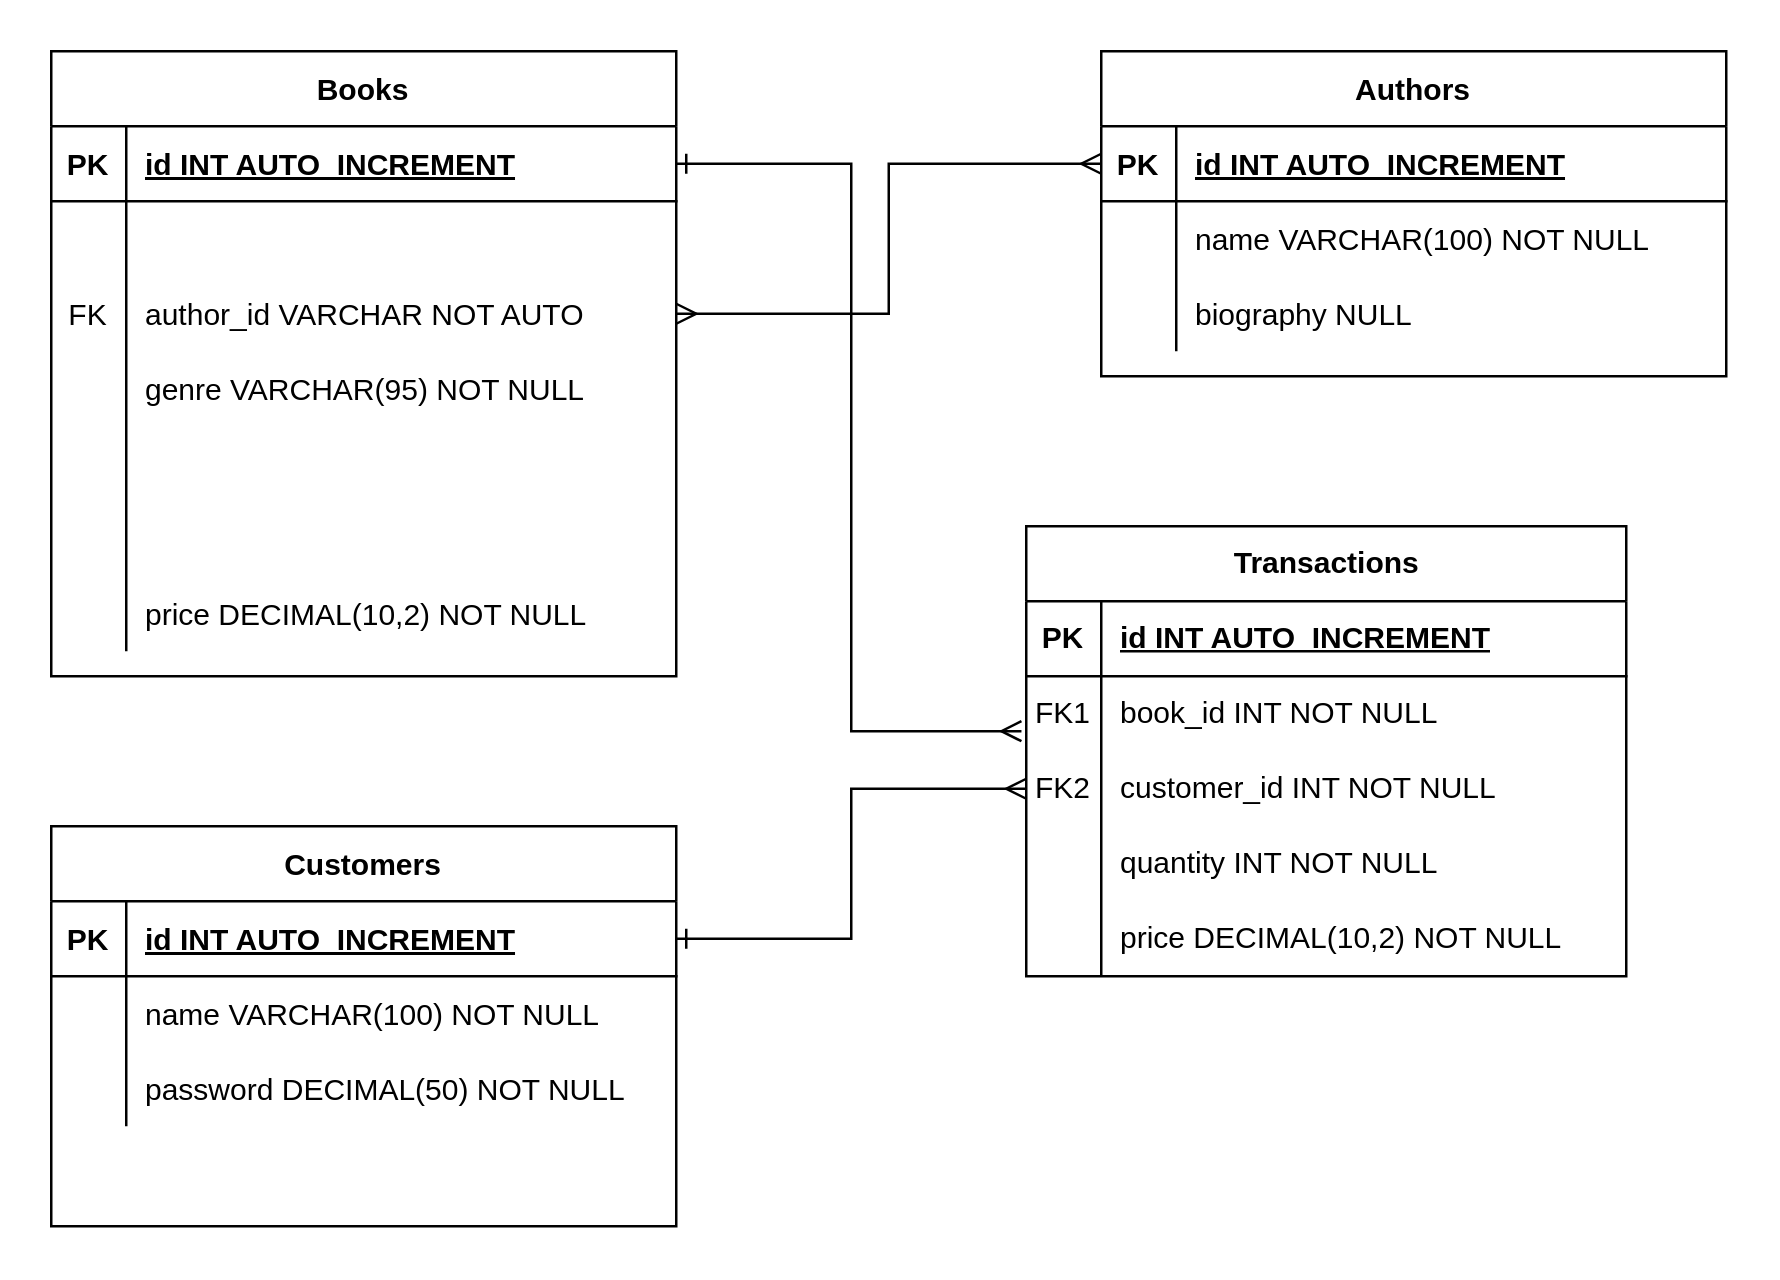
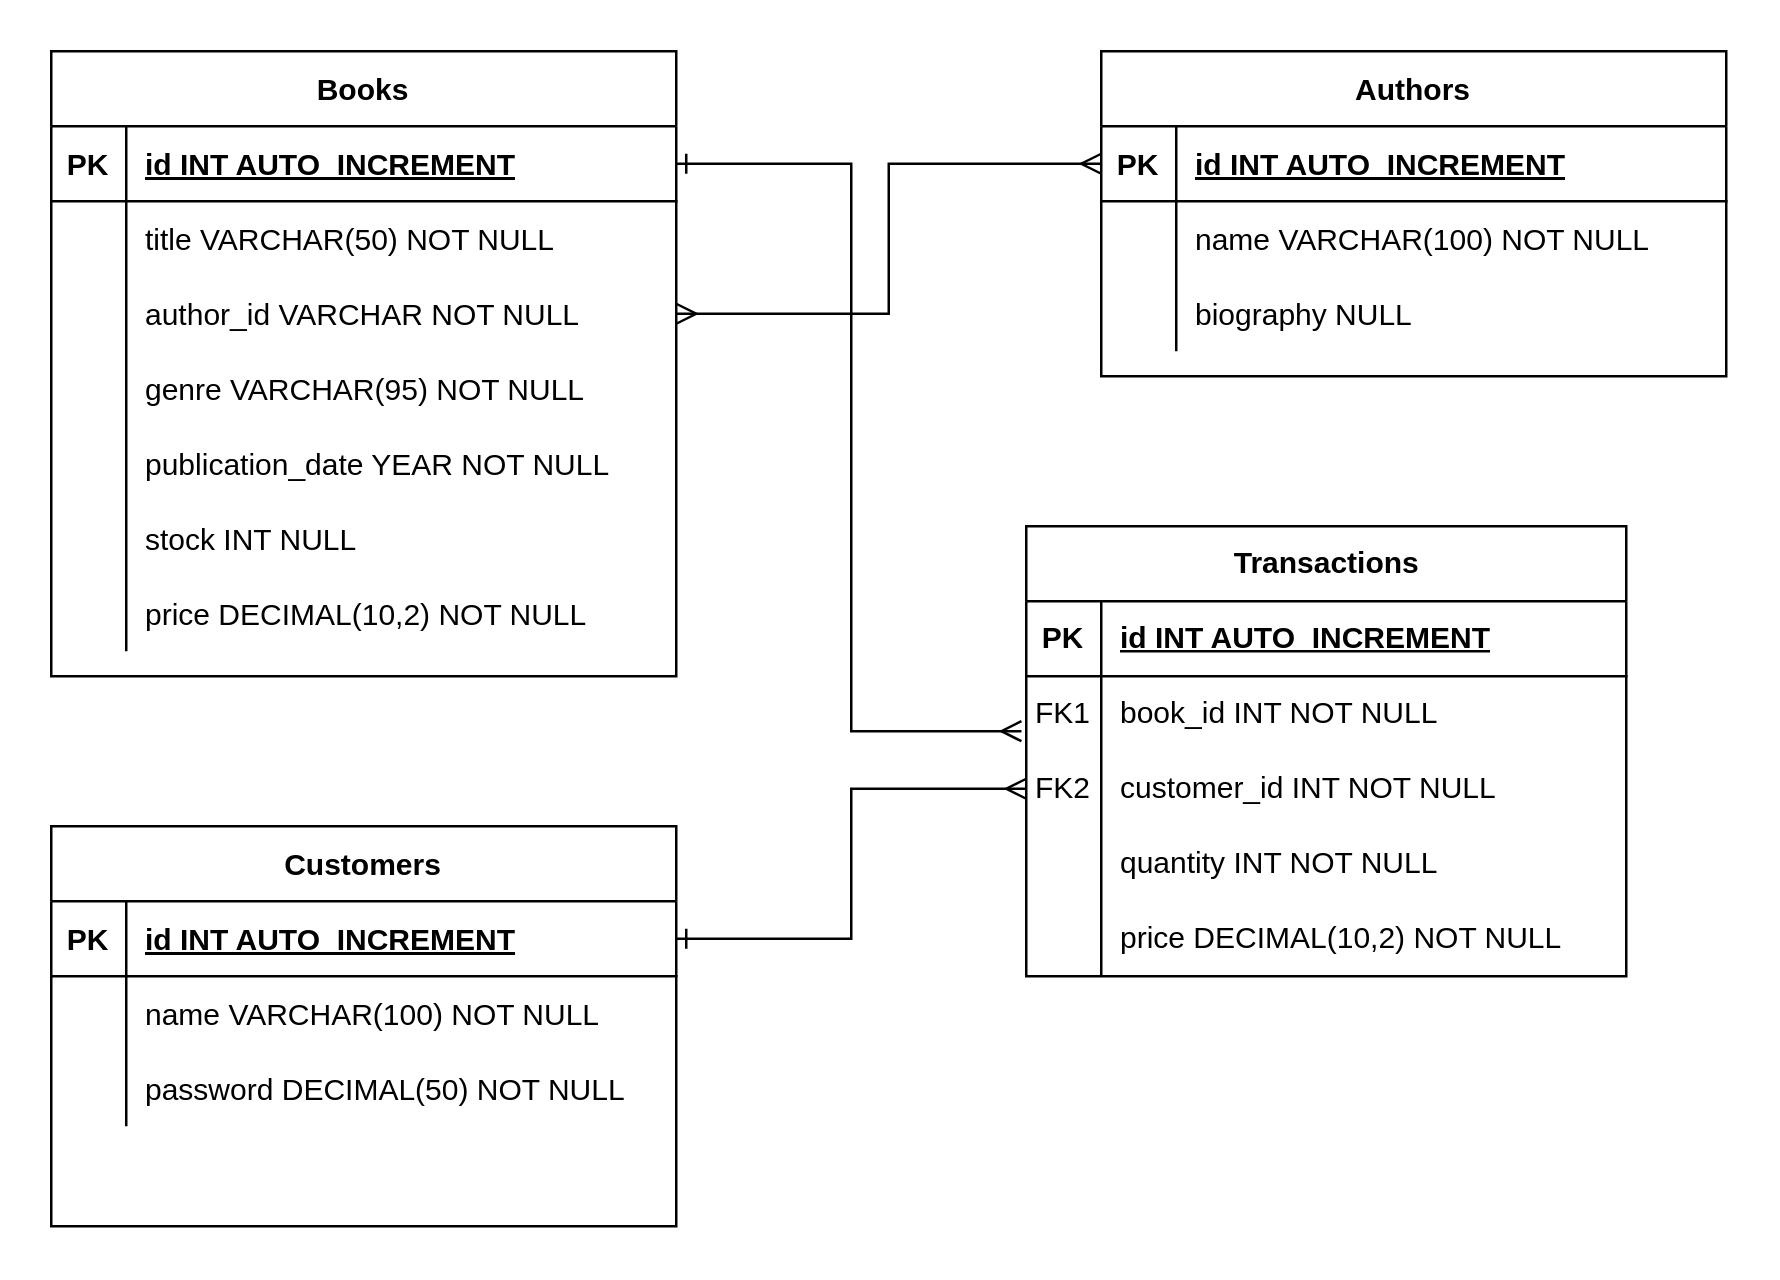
none -> (401, 239)
(89, 314) -> none
(348, 315) -> (348, 315)
none -> (401, 464)
none -> (401, 539)
